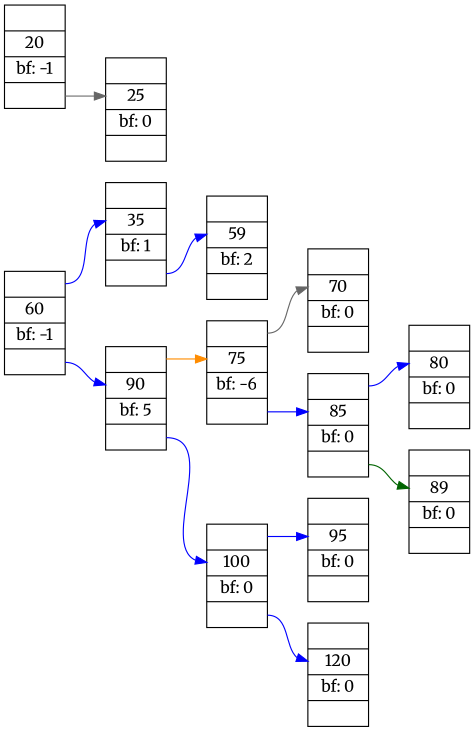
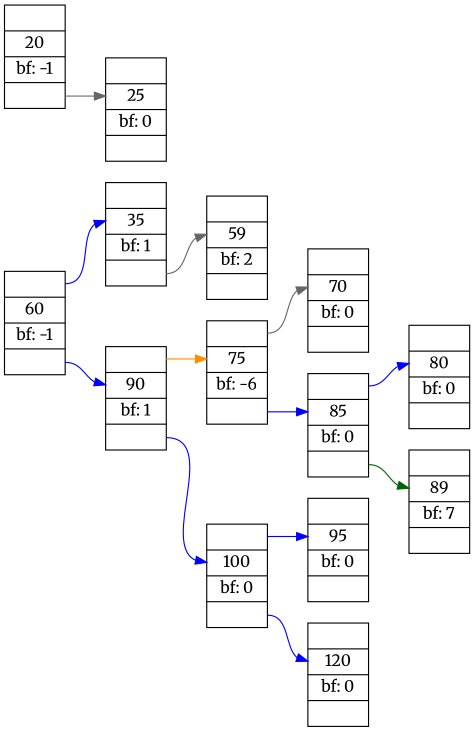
(184, 259) -> (184, 259)
(136, 411) -> (136, 411)
(439, 514) -> (439, 514)
